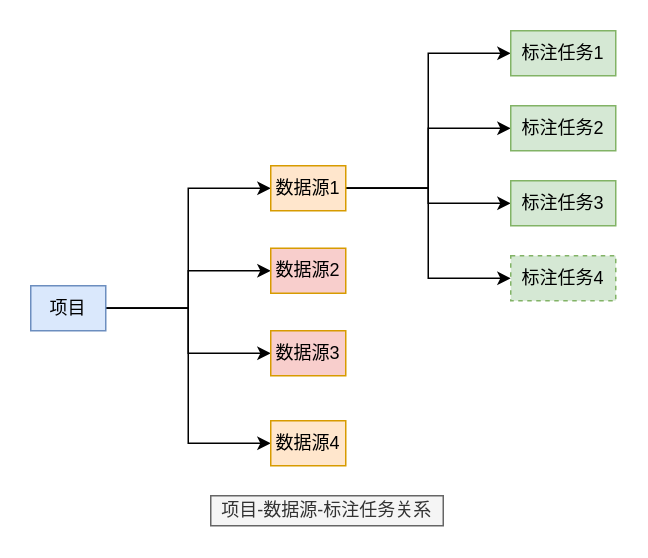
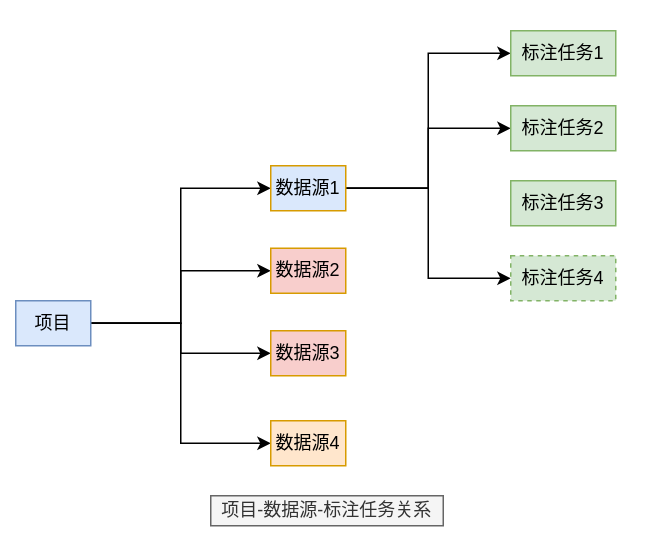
(308, 188) -> (308, 188)
(466, 203) -> none
(68, 308) -> (53, 323)
